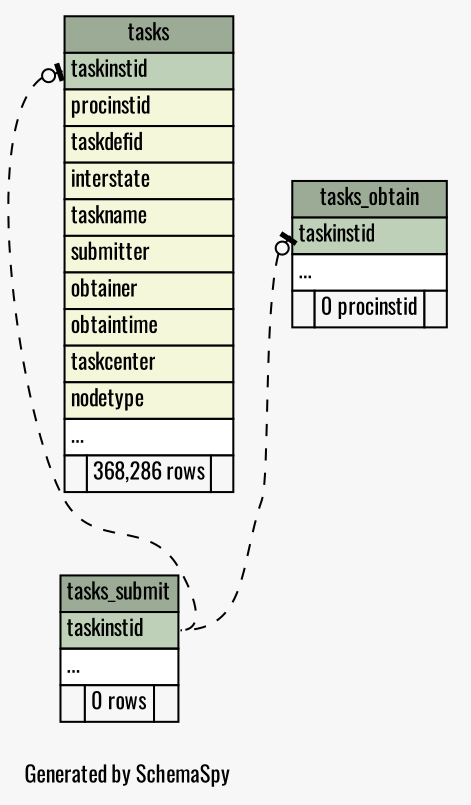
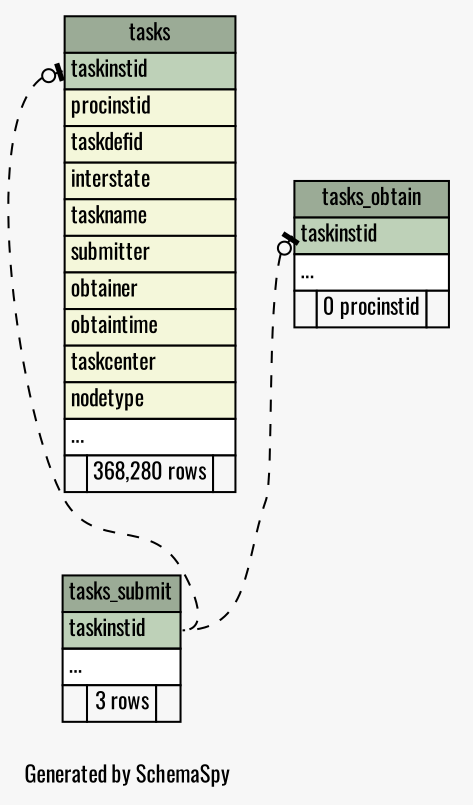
(149, 473) -> (150, 473)
(119, 703) -> (123, 703)
